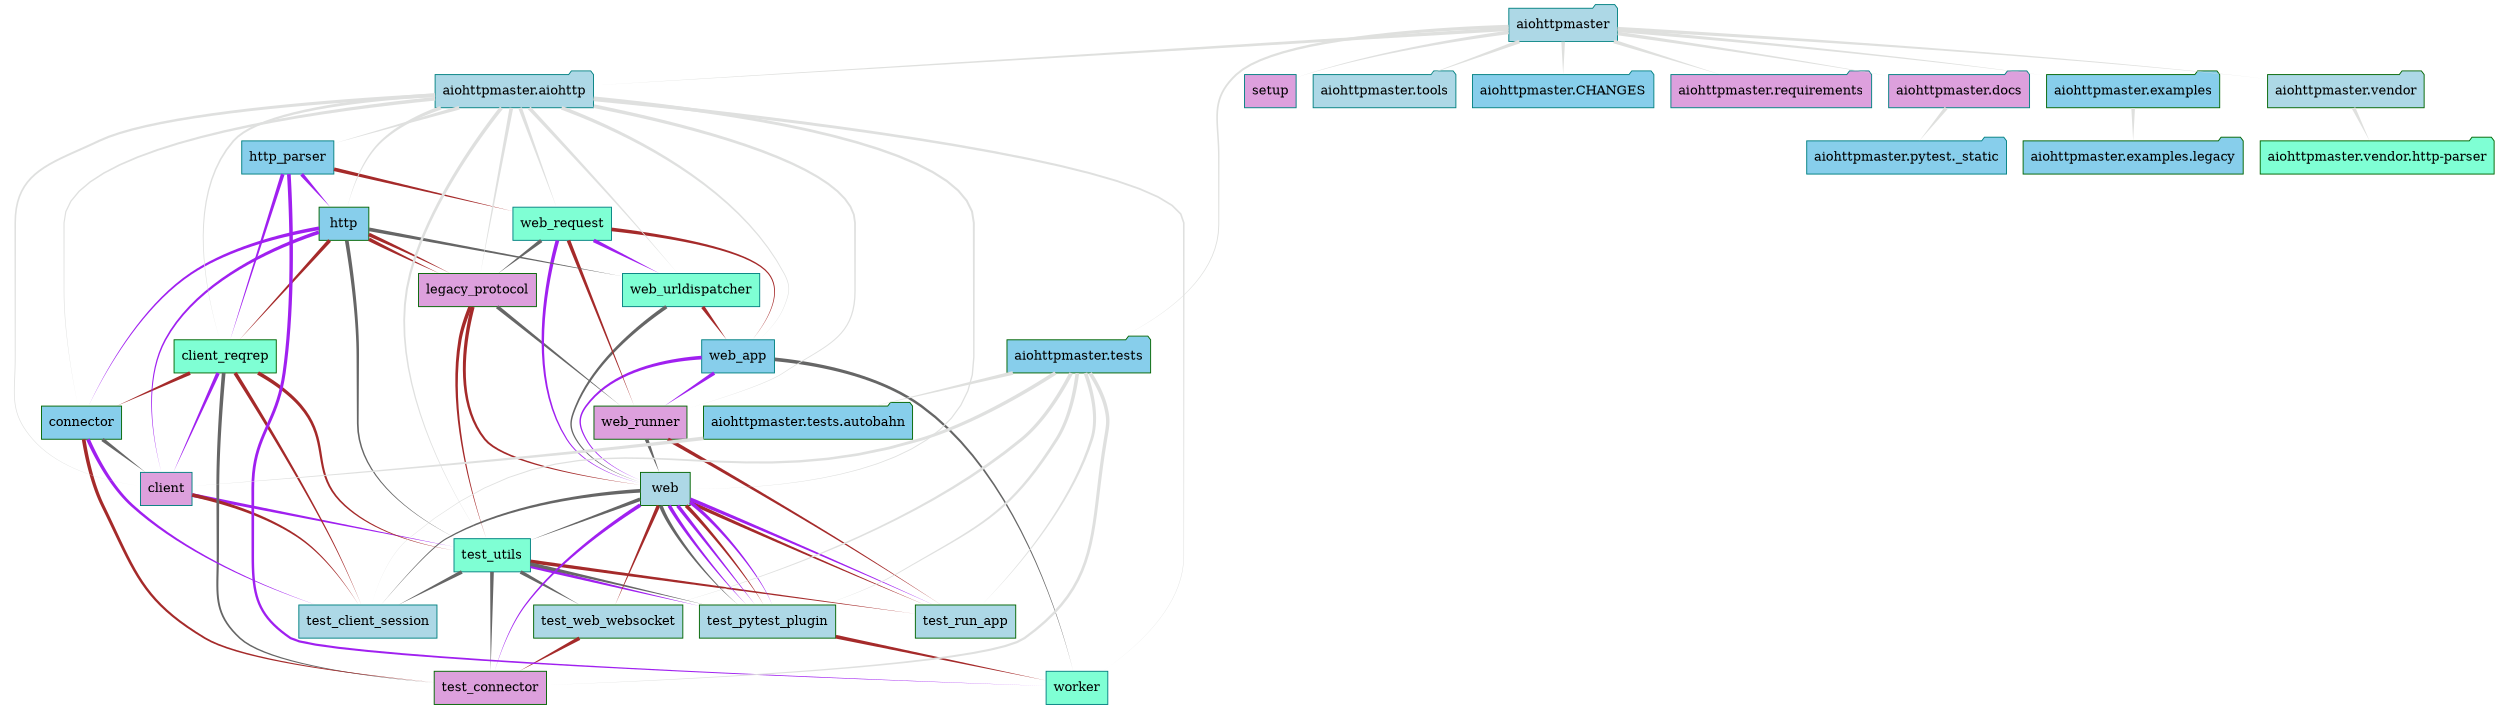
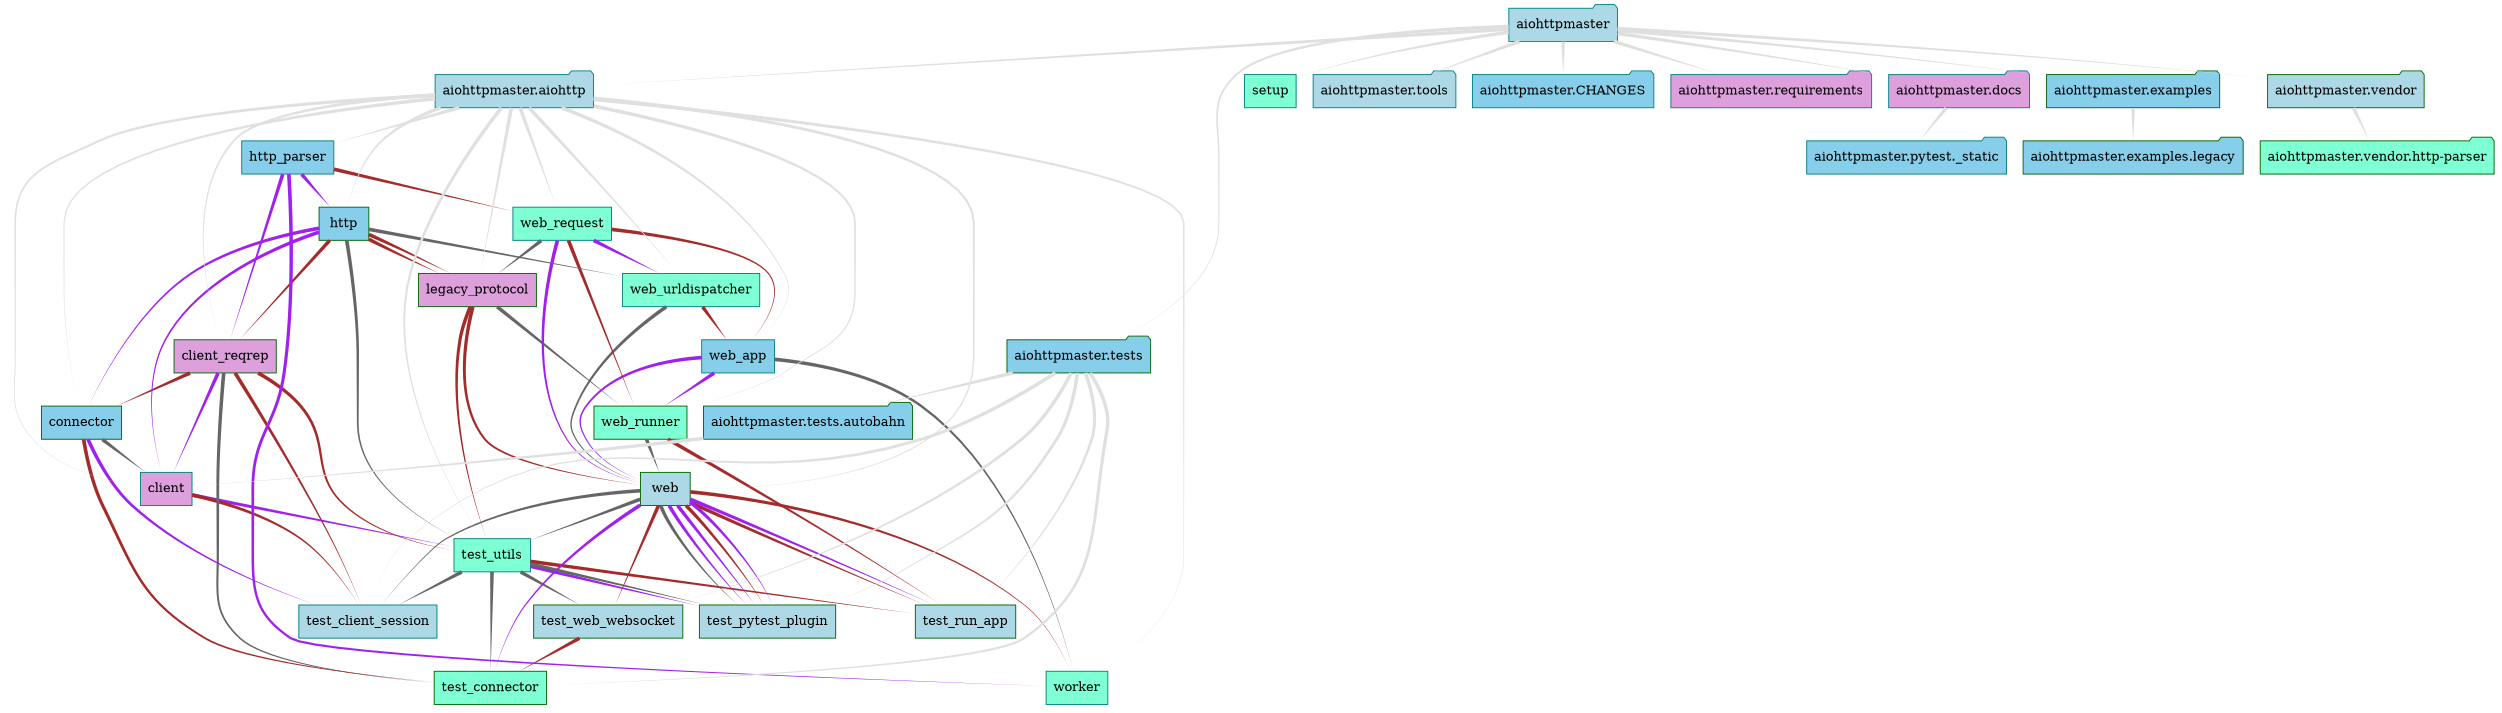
(1270, 91) -> (1270, 91)
(225, 356) -> (225, 356)
(640, 423) -> (640, 423)
(957, 662) -> (904, 540)
(490, 688) -> (490, 688)
